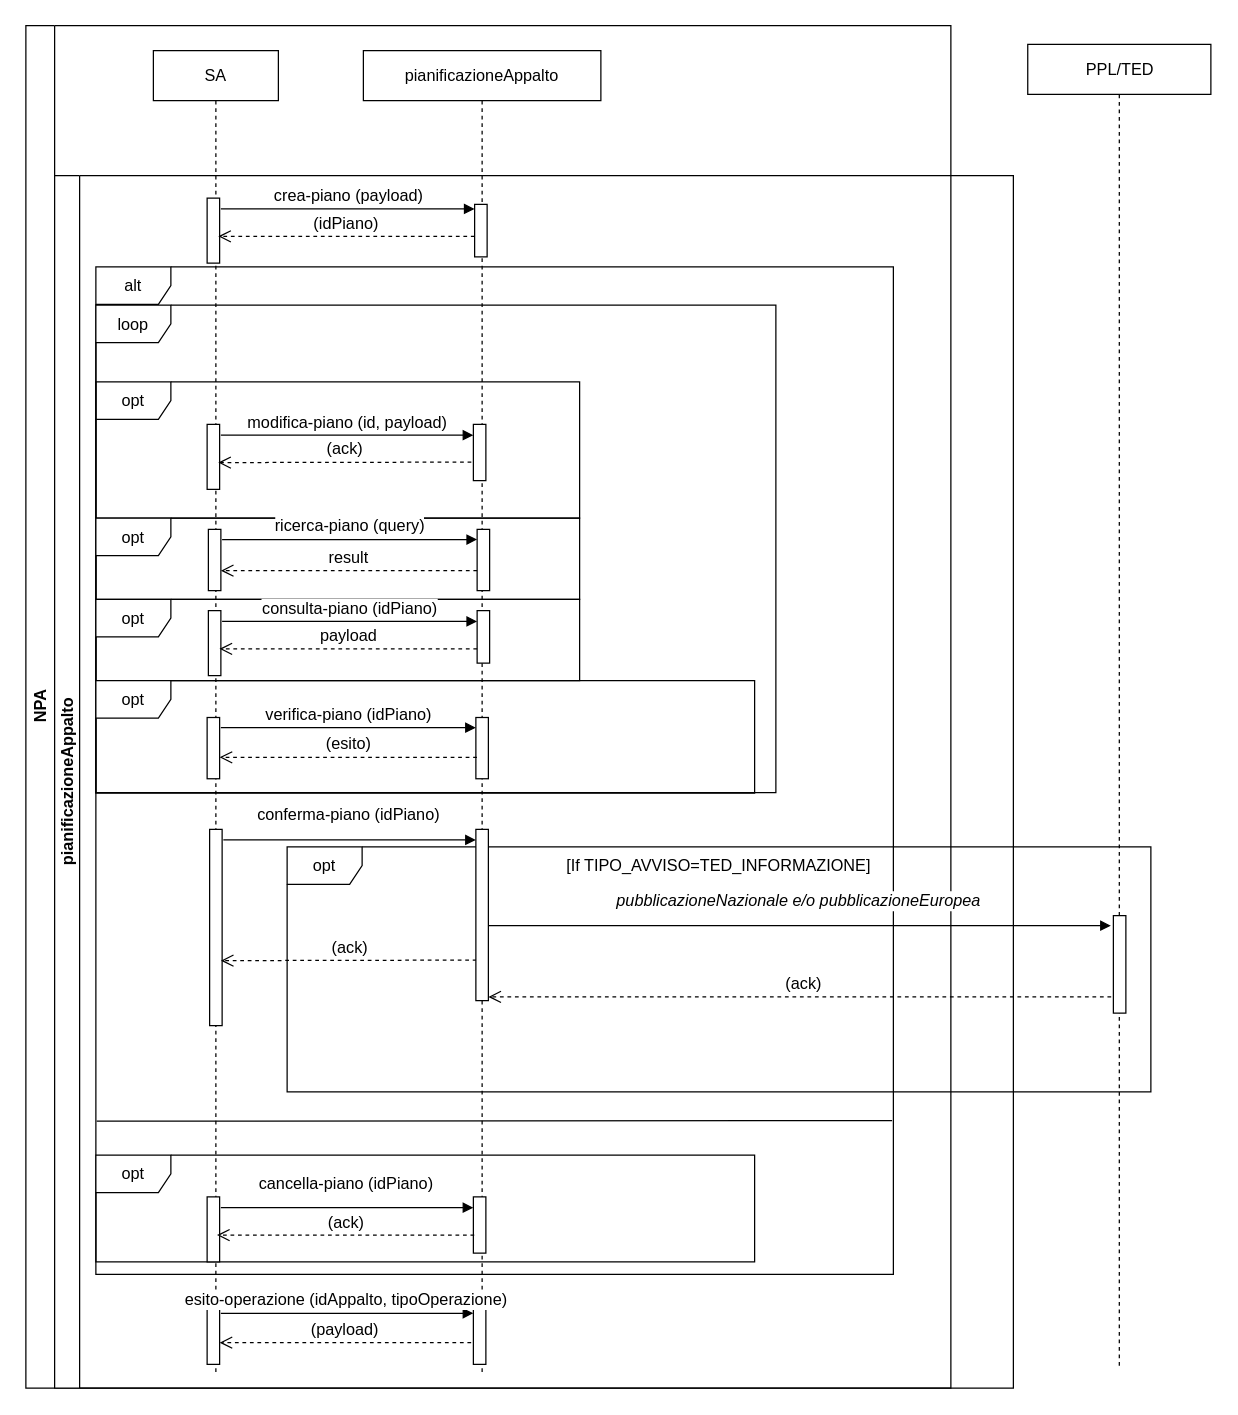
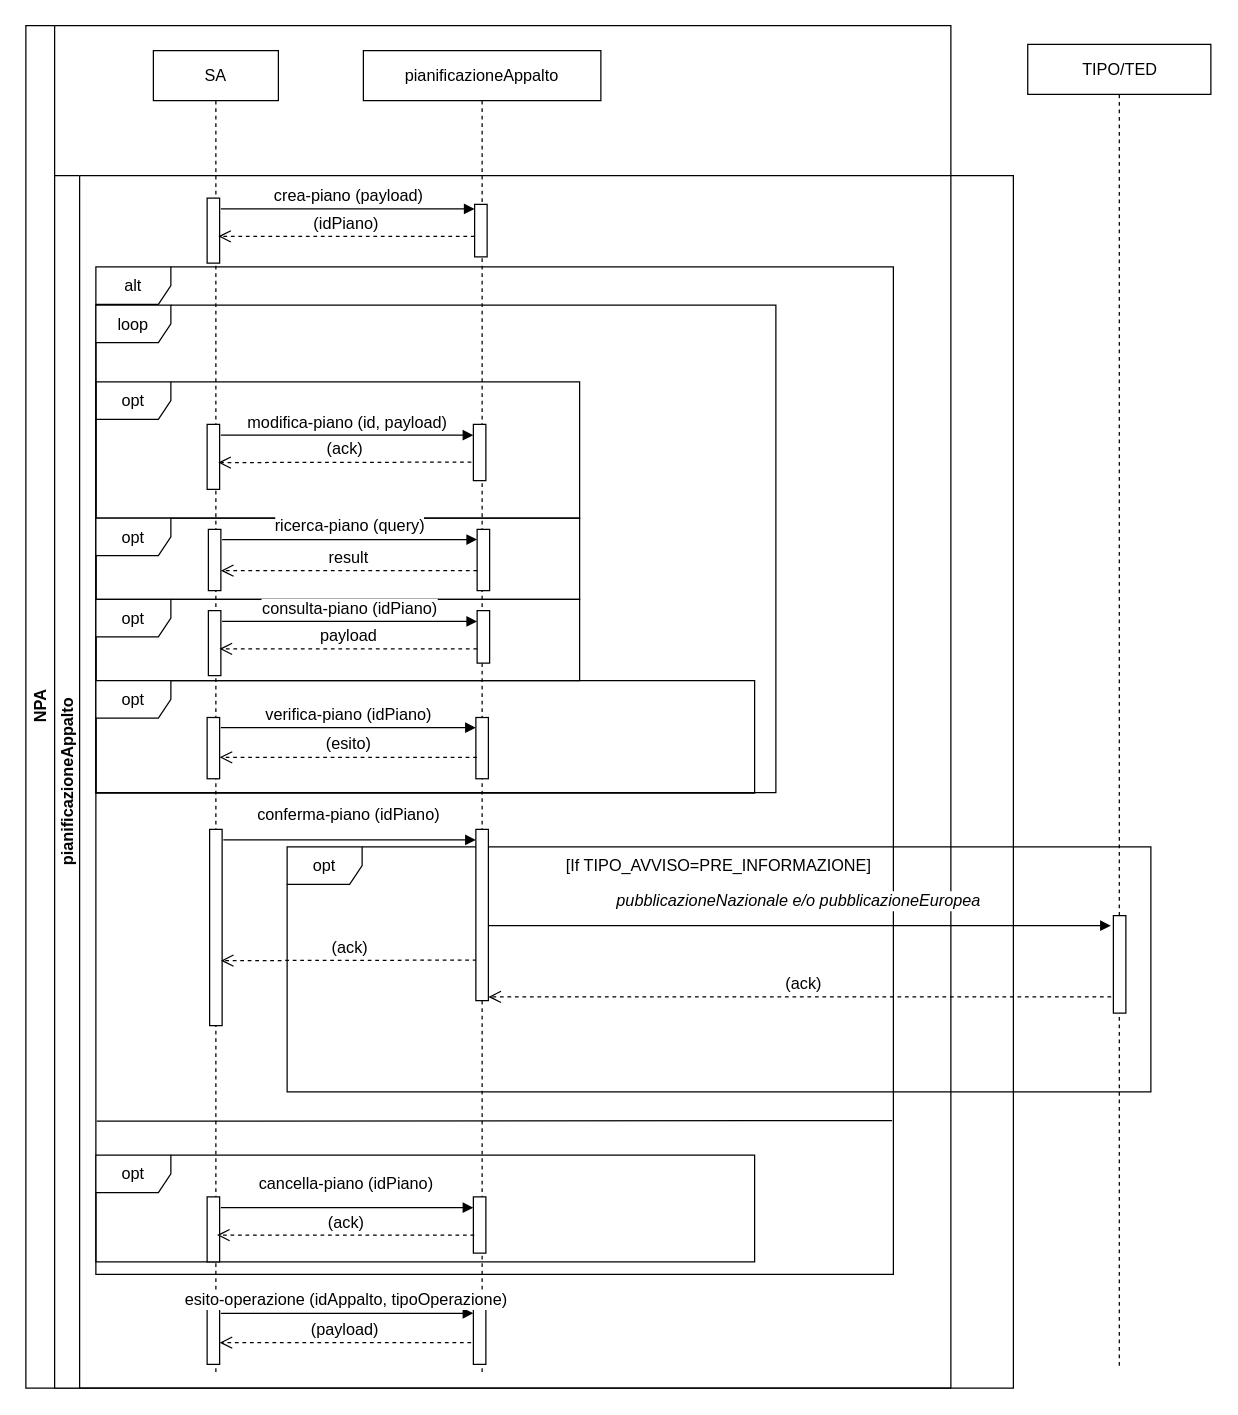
(1120, 69) -> (1120, 69)
(719, 866) -> (719, 866)
